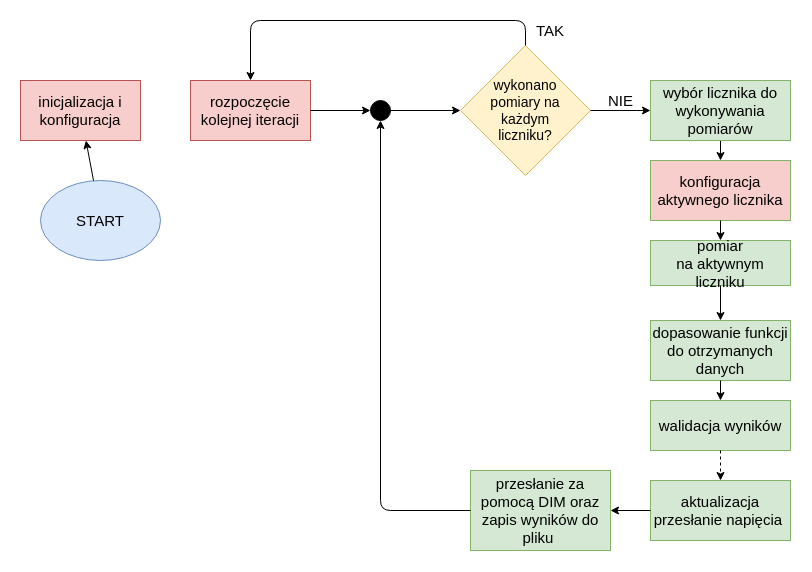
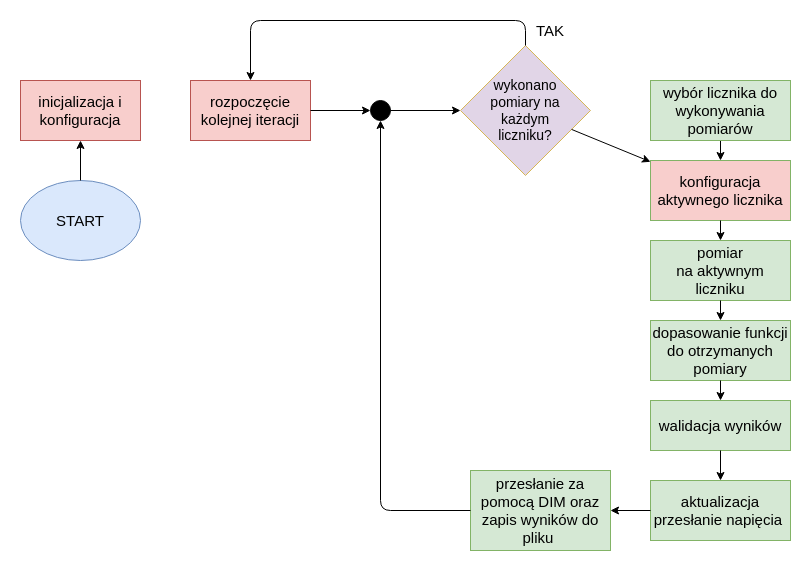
(621, 101) -> none
(526, 111) -> (526, 111)
(617, 111) -> (608, 144)
(101, 221) -> (81, 221)
(721, 263) -> (721, 271)
(721, 351) -> (721, 351)
(721, 463) -> (721, 463)
